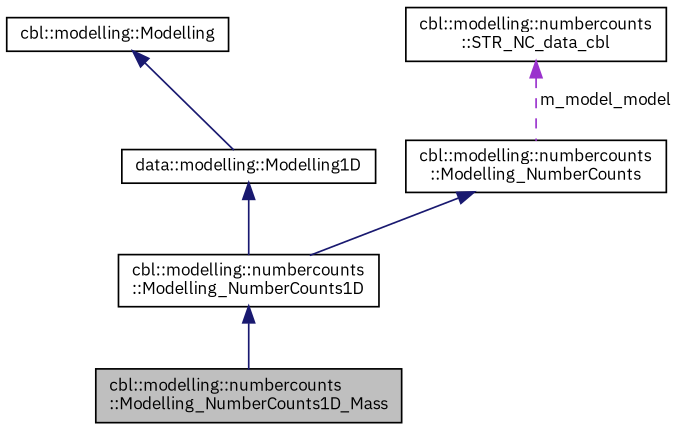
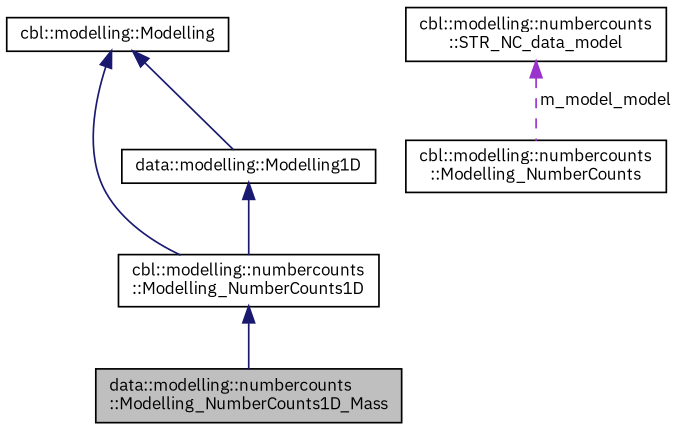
(536, 34) -> (536, 34)
(384, 227) -> (100, 179)
(249, 396) -> (249, 396)
